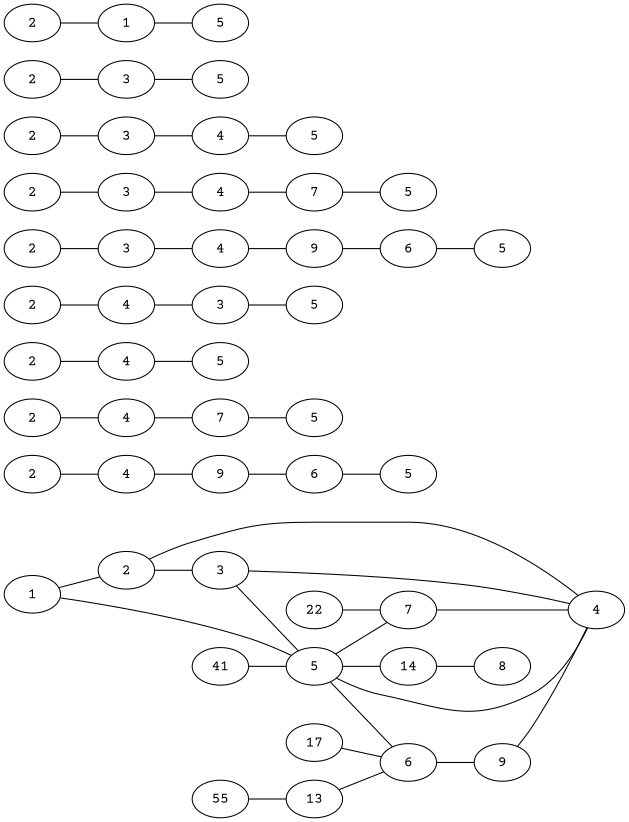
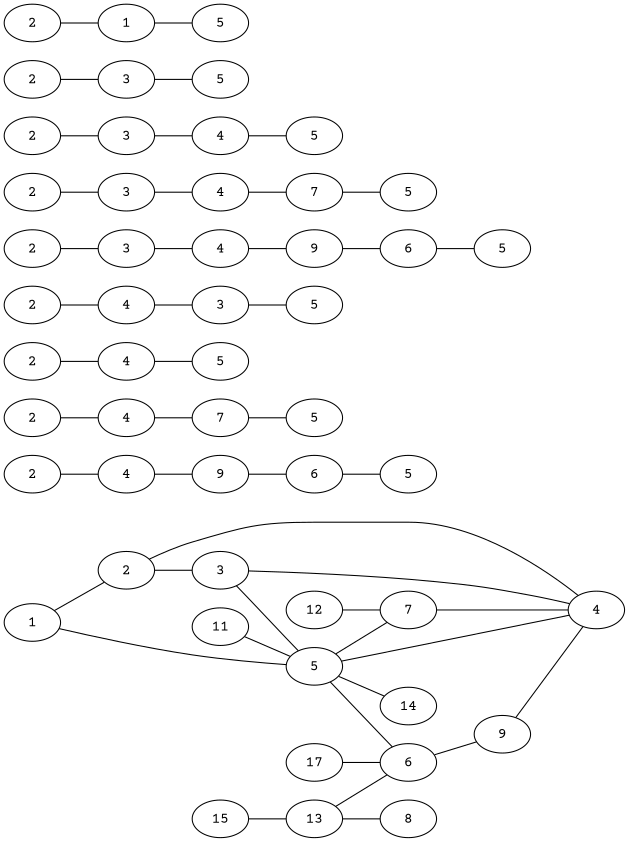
(314, 610) -> (314, 610)
(220, 666) -> (220, 627)
(456, 666) -> (362, 819)
(220, 799) -> (220, 819)
